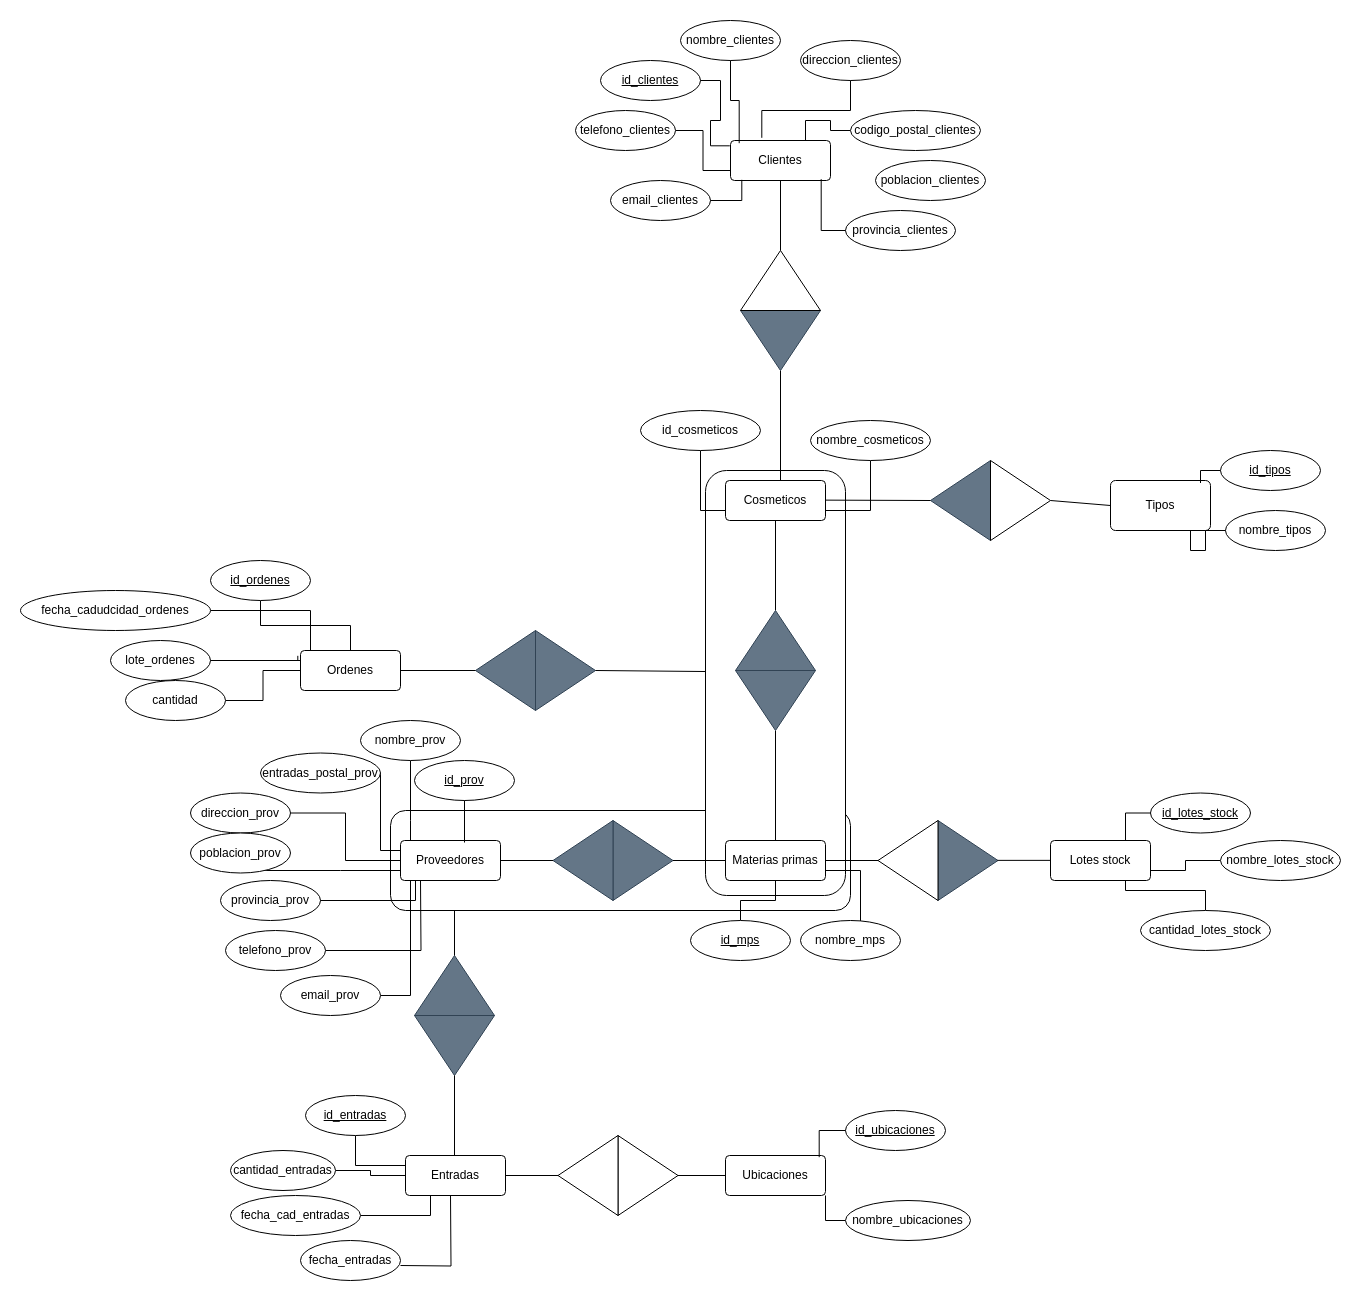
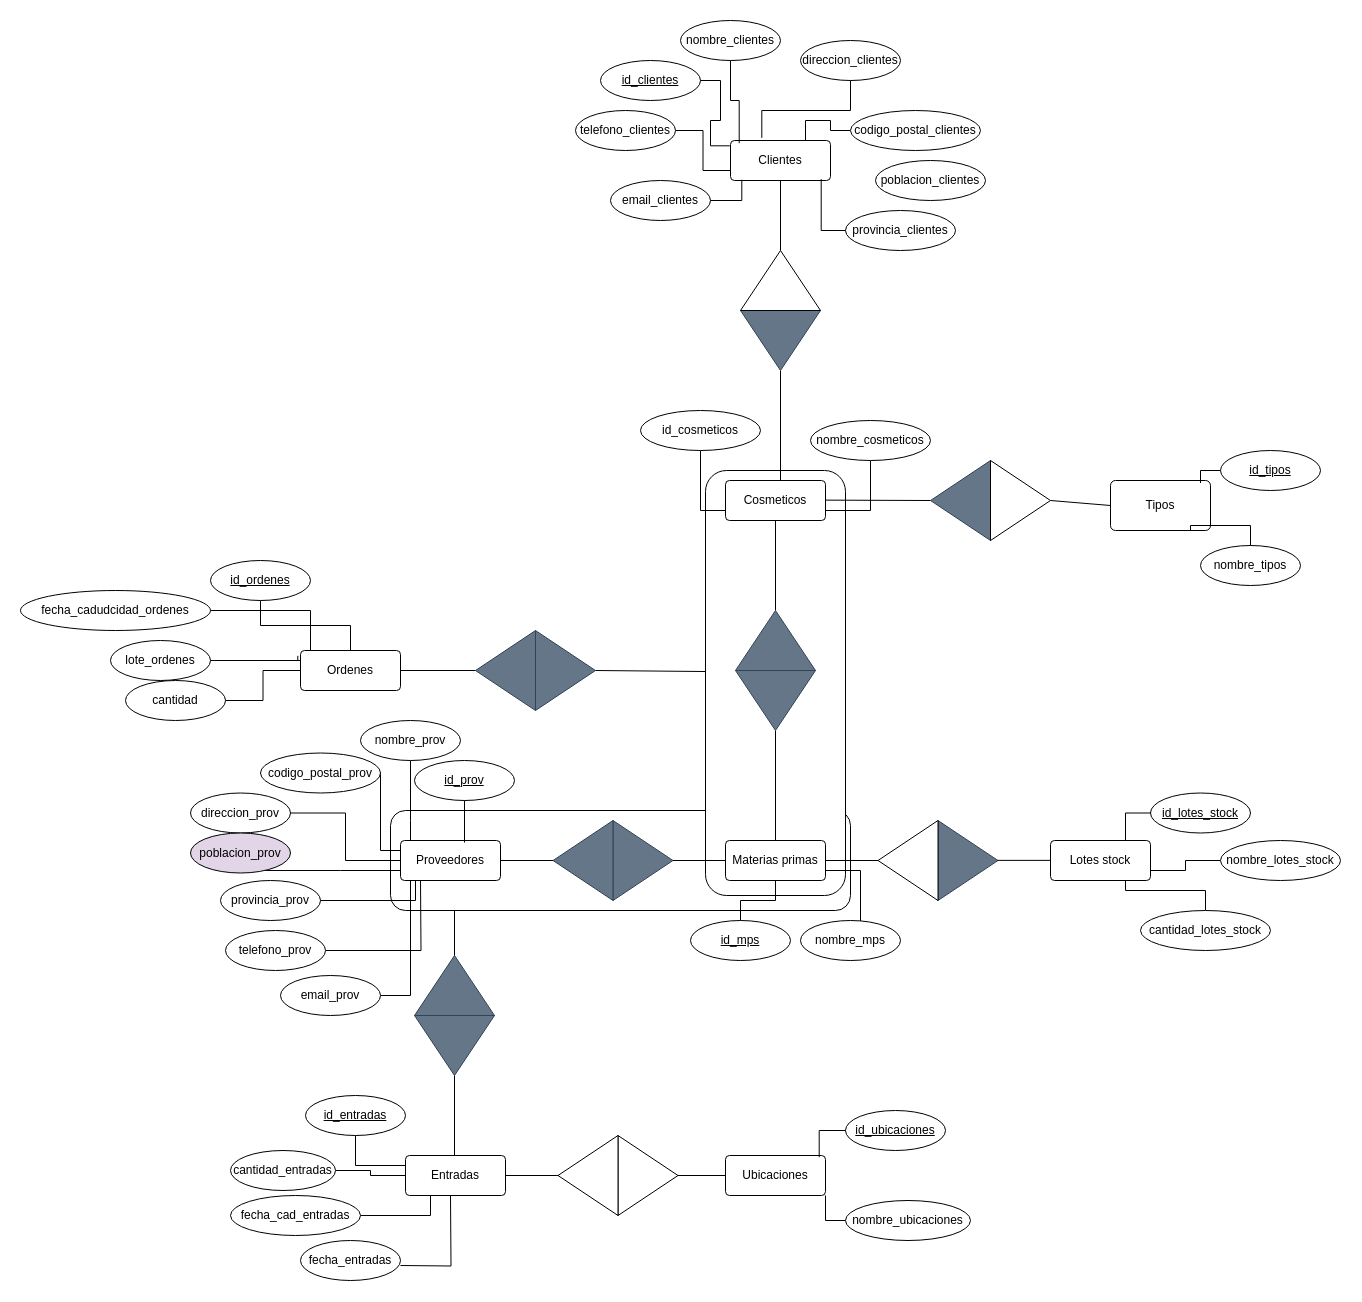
(1276, 531) -> (1251, 566)
(321, 774) -> (321, 774)
(241, 853) -> (241, 853)
